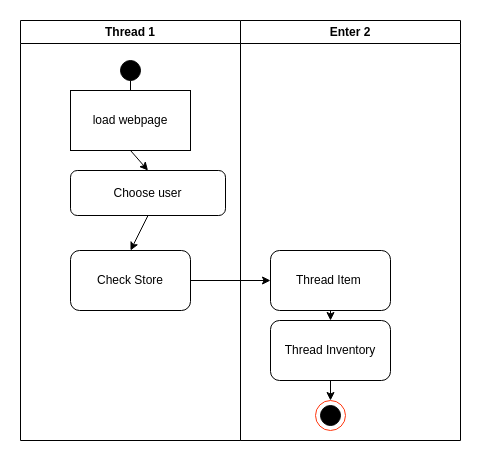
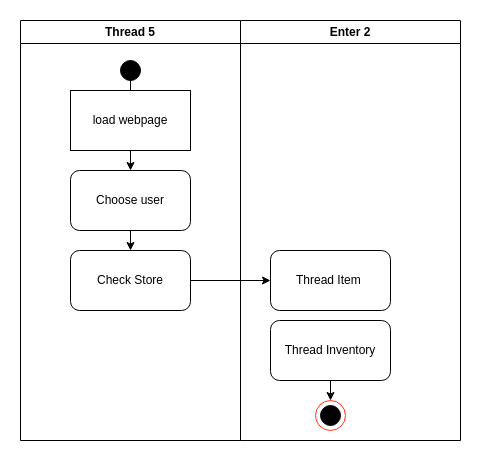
(131, 33) -> (131, 33)
(148, 193) -> (131, 201)
(331, 312) -> none
